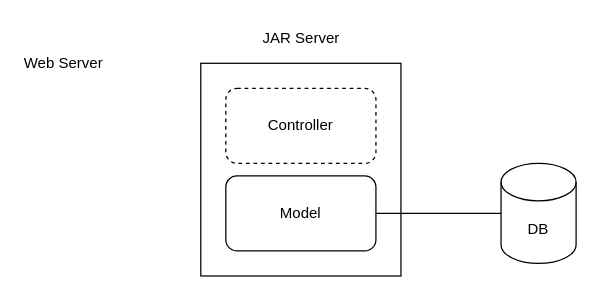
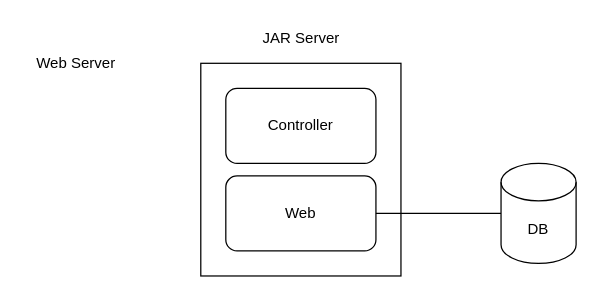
(63, 63) -> (76, 63)
(301, 126) -> (301, 126)
(301, 213) -> (301, 213)
